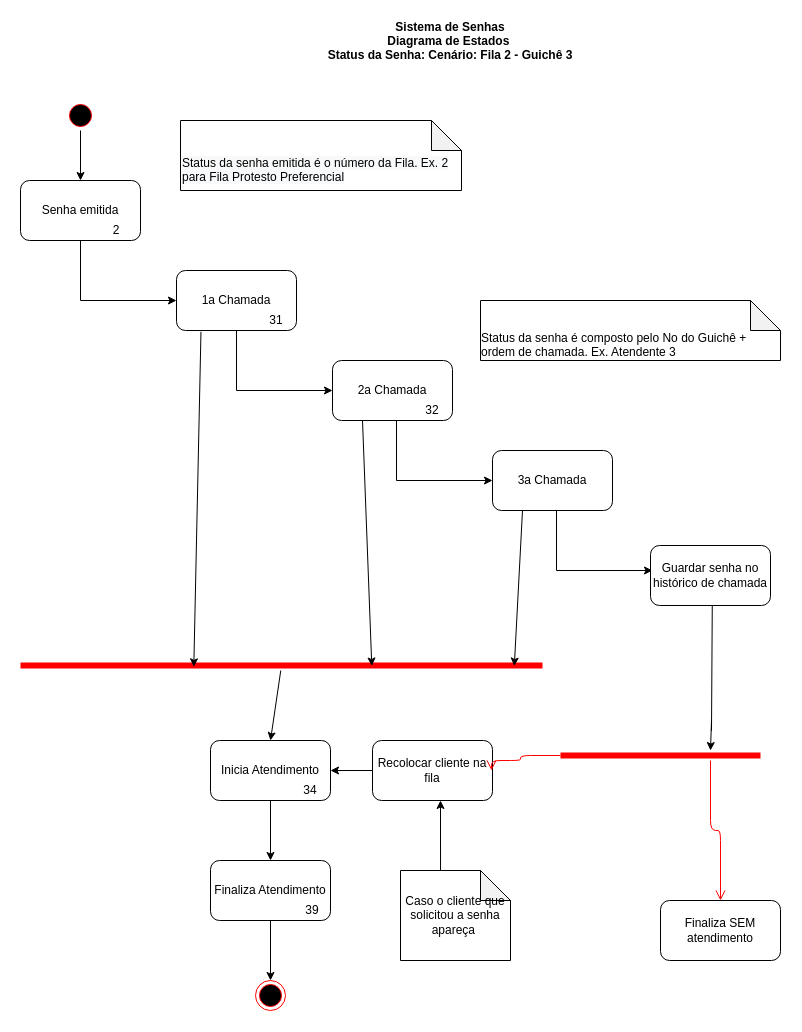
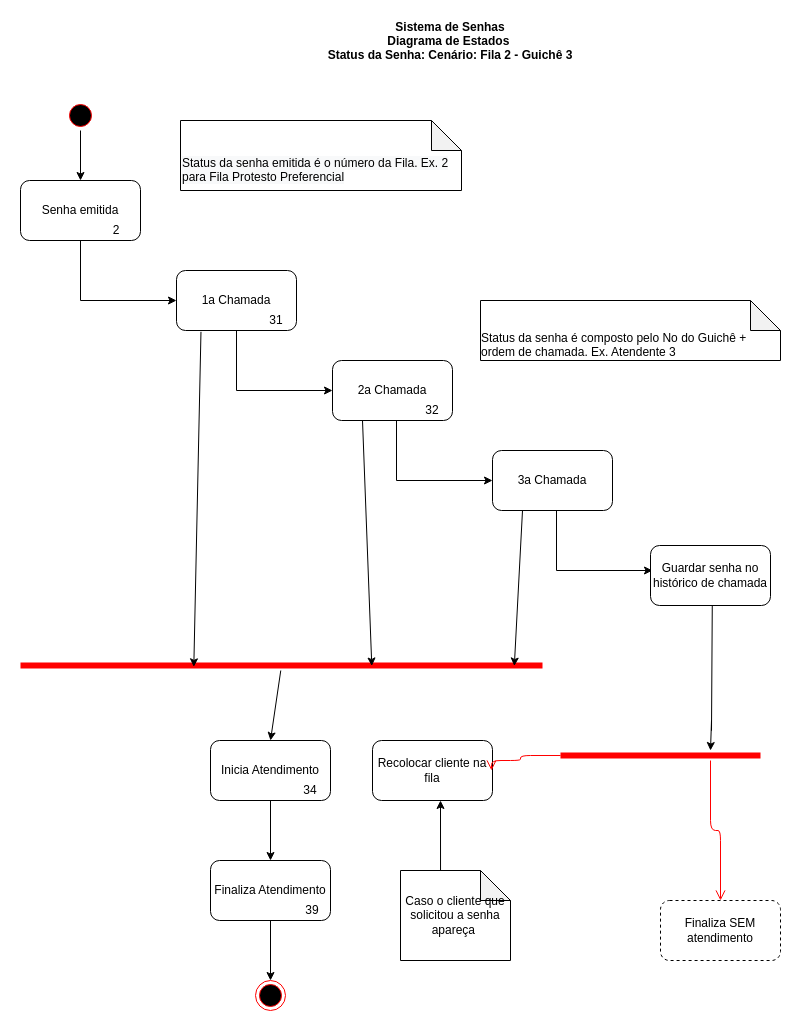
(355, 771) -> none
(721, 931) -> (721, 931)
